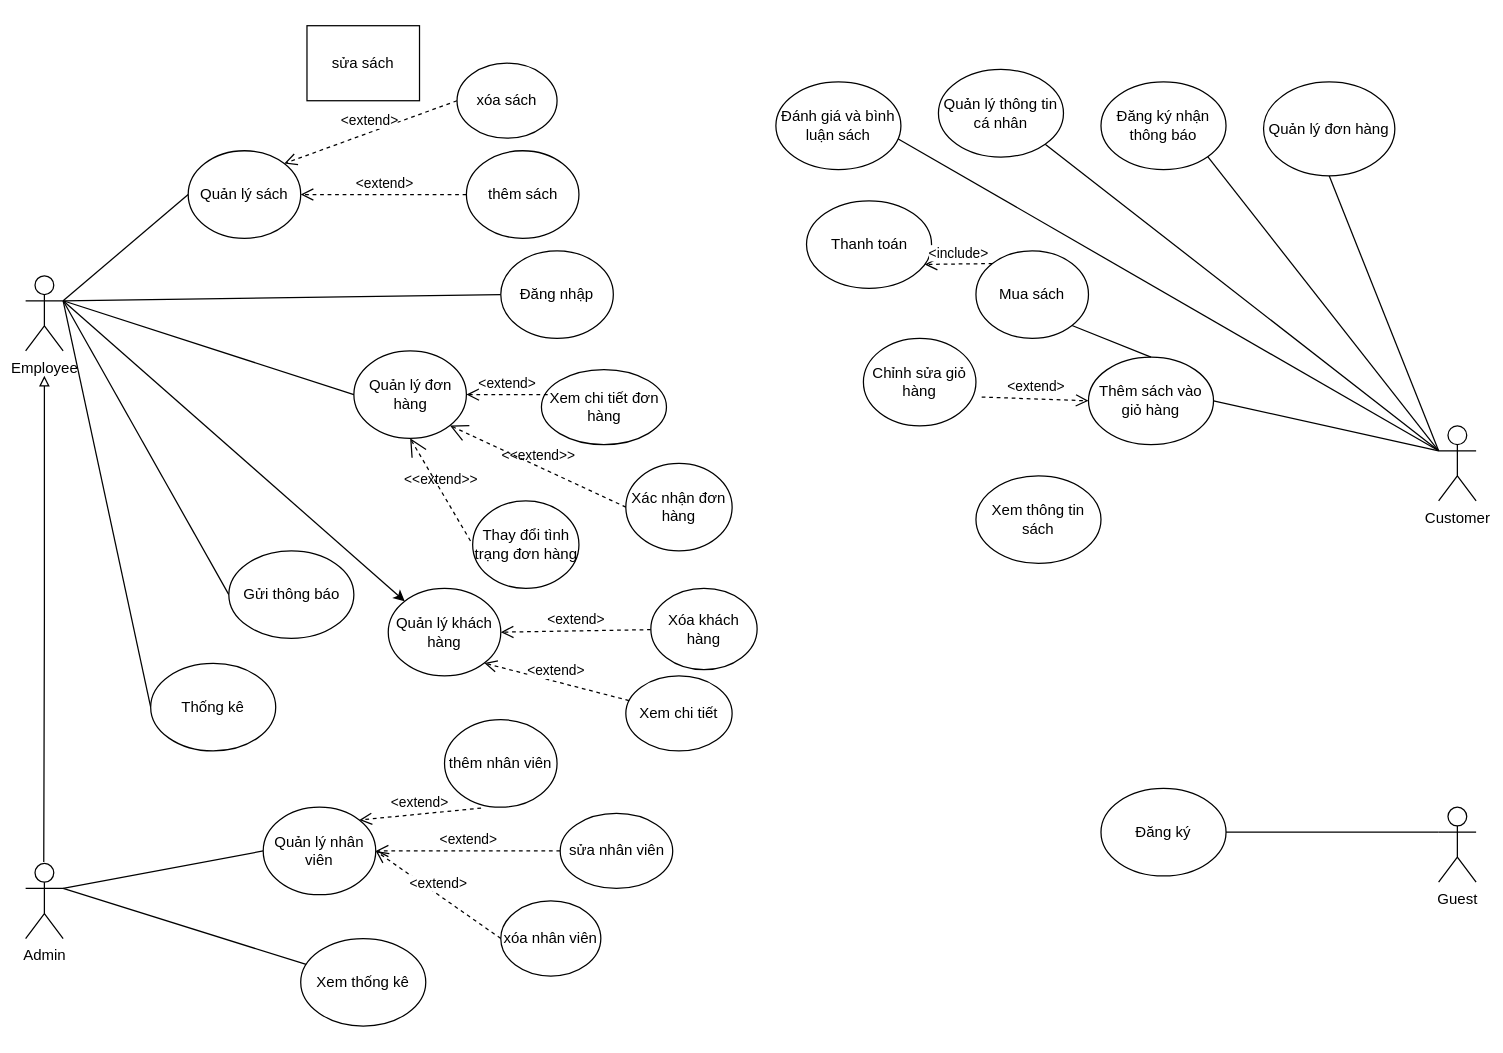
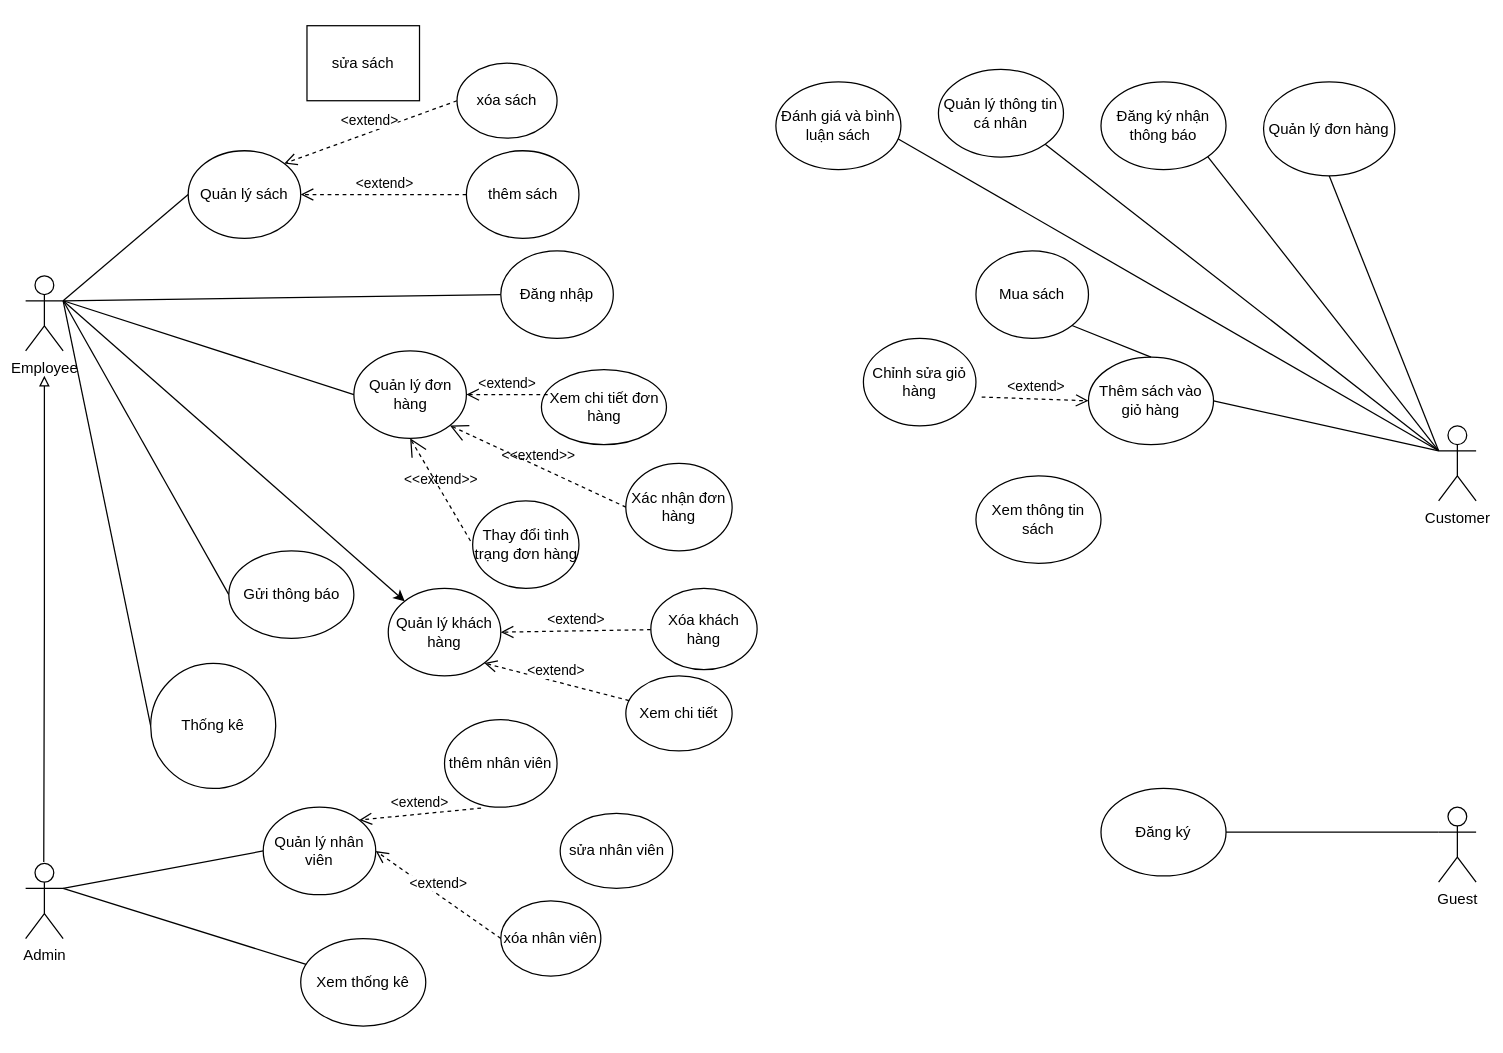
(869, 244) -> none
(960, 264) -> none
(213, 707) -> (213, 726)
(471, 851) -> none
